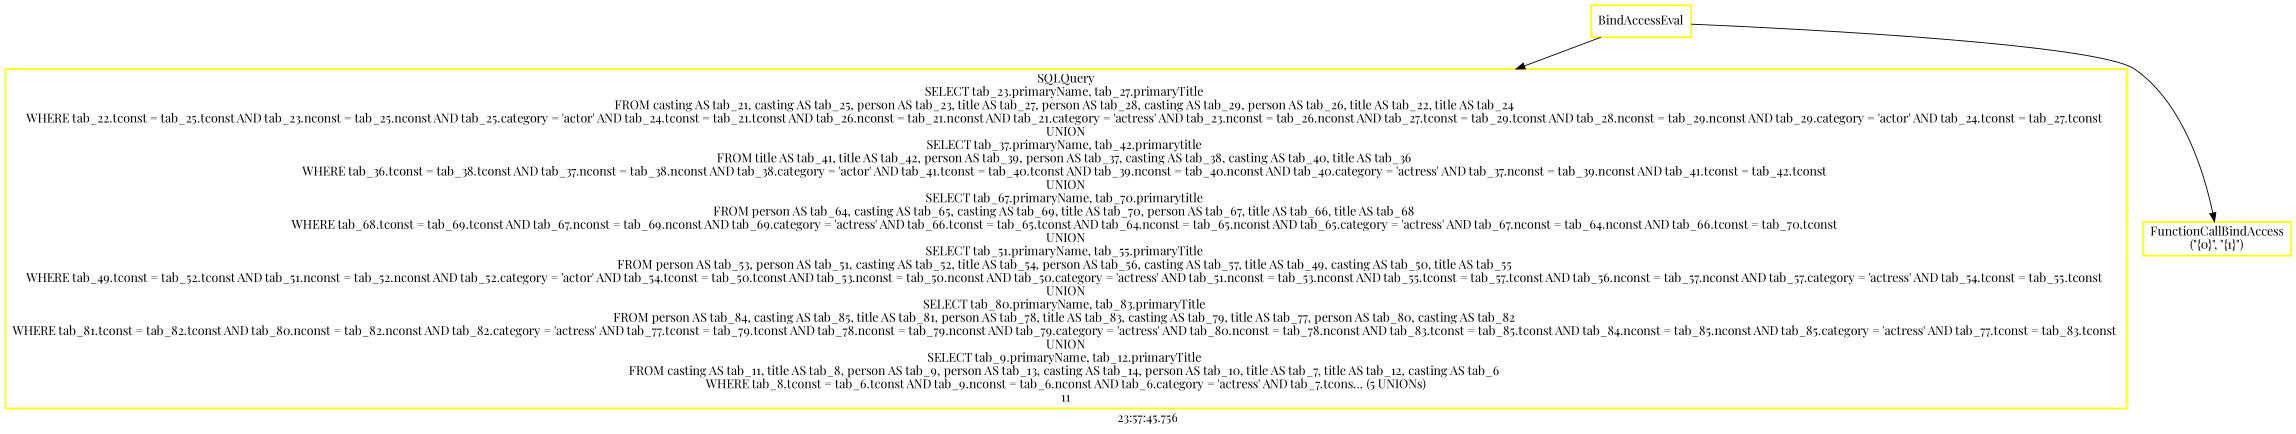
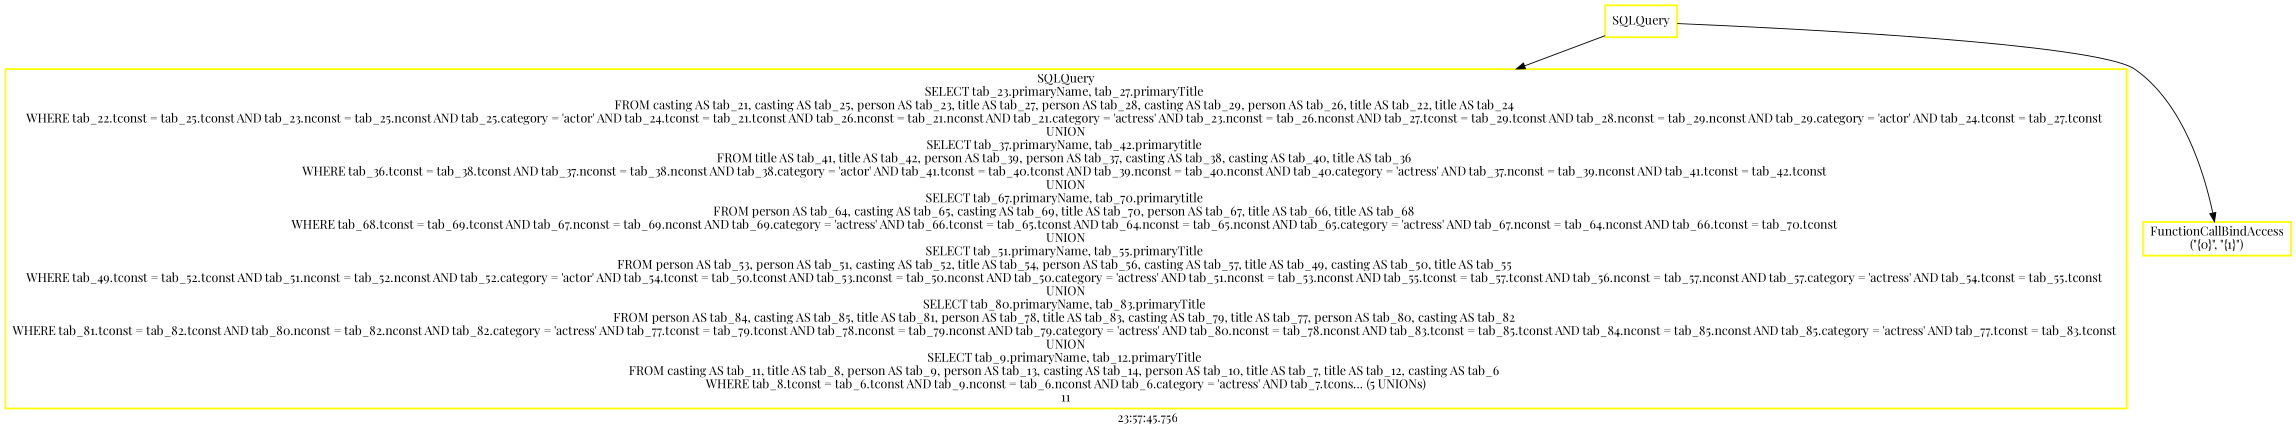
(1641, 21) -> (1641, 21)
